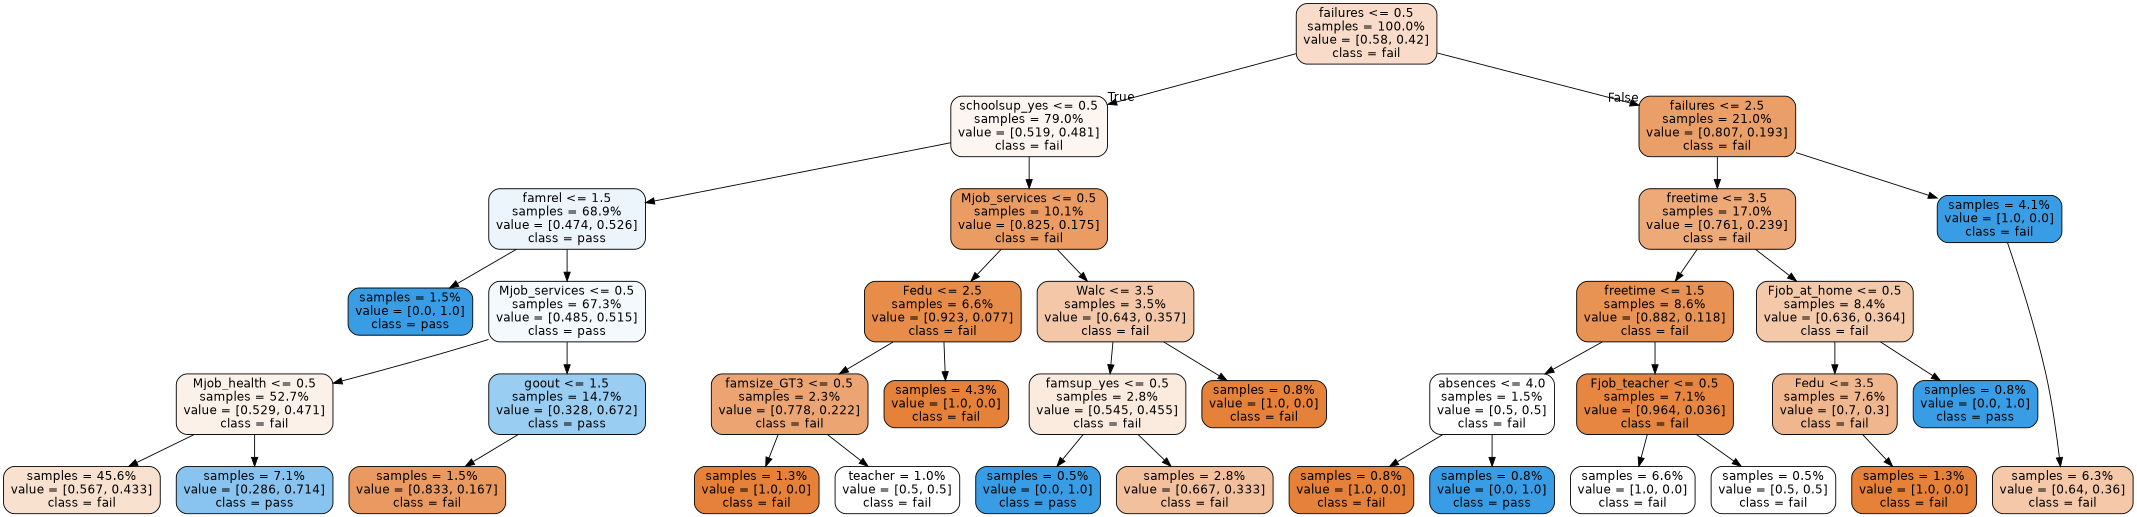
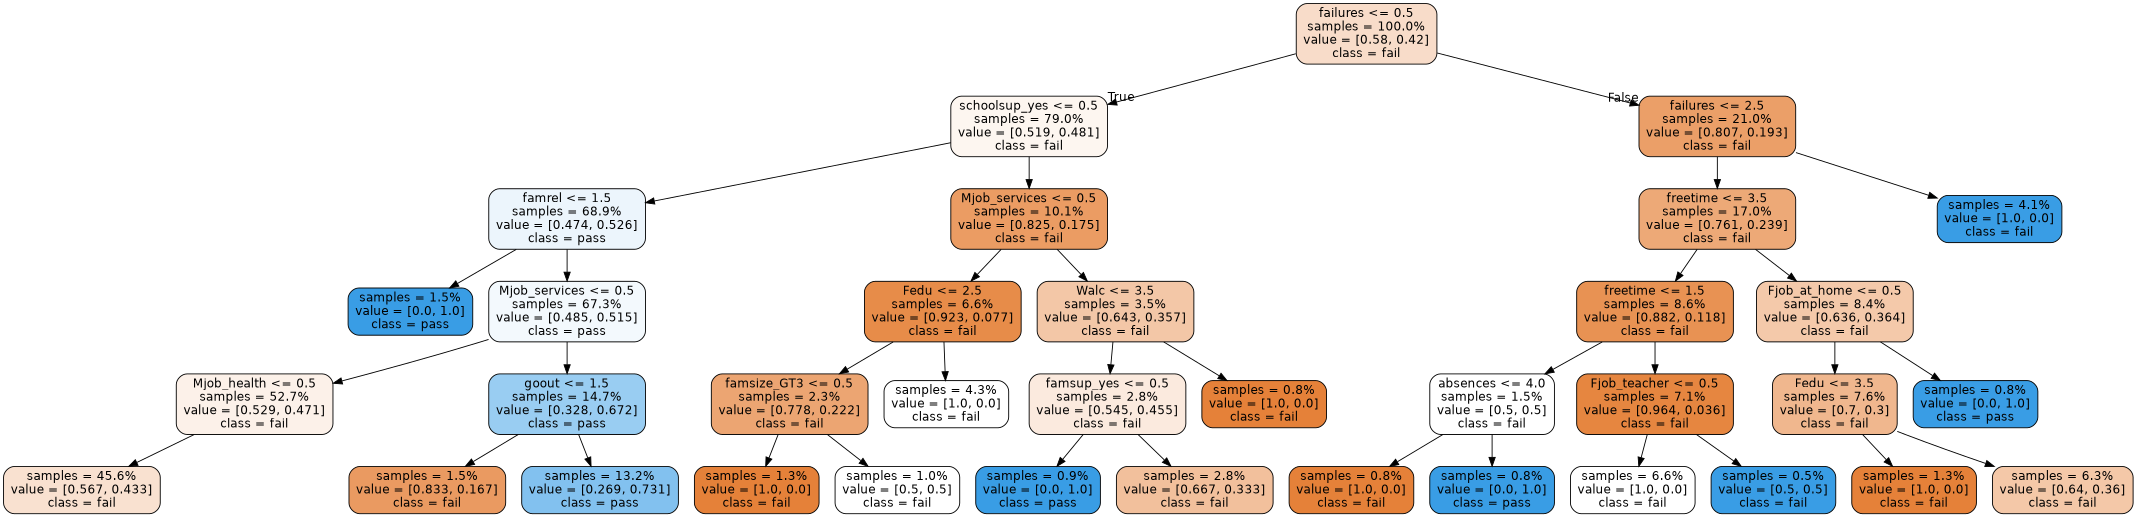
(2040, 349) -> (1941, 448)
(946, 404) -> (946, 404)
(255, 490) -> none
none -> (600, 490)
(897, 490) -> (897, 490)
(1038, 490) -> (1038, 490)
(1773, 490) -> (1773, 490)
